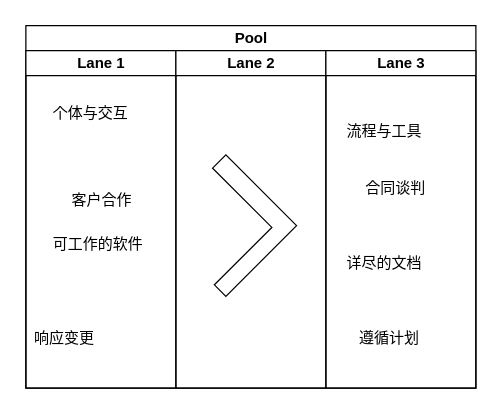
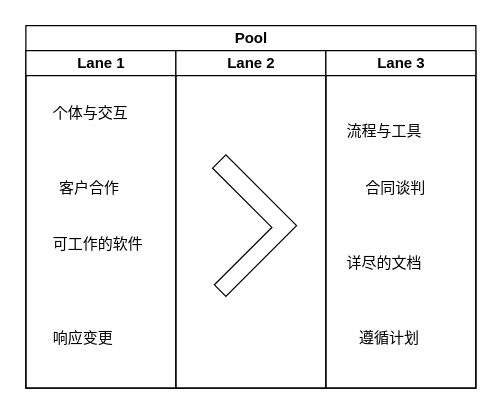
(107, 201) -> (94, 188)
(69, 338) -> (88, 338)
